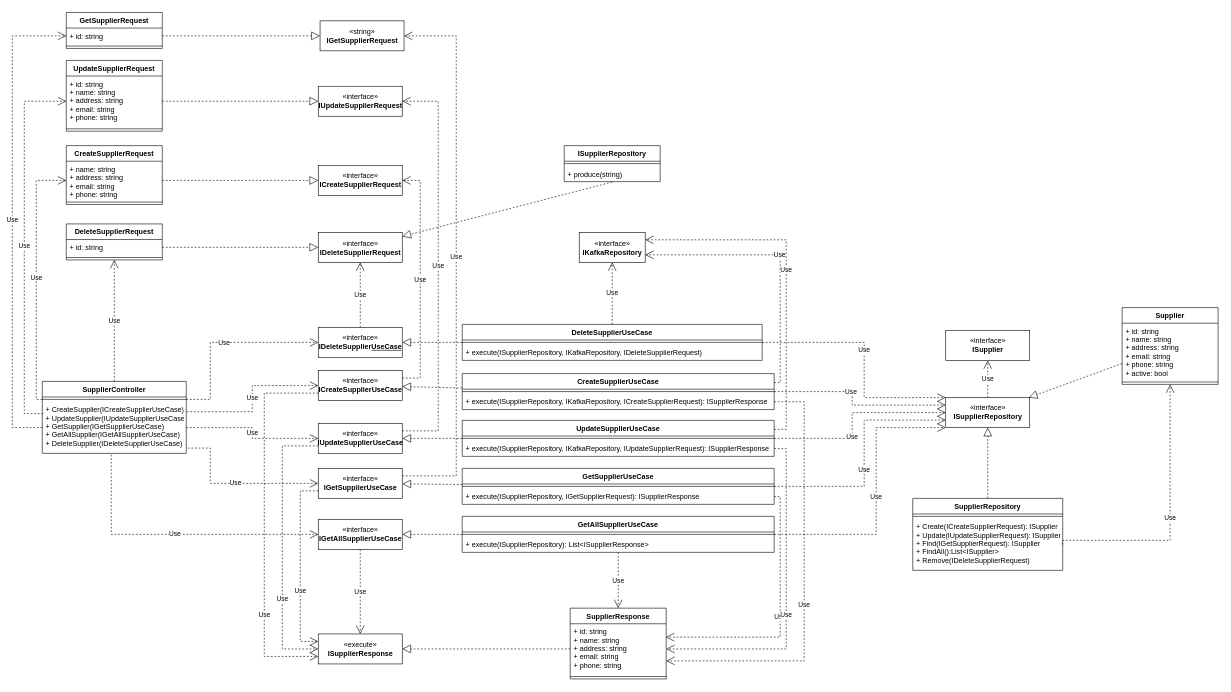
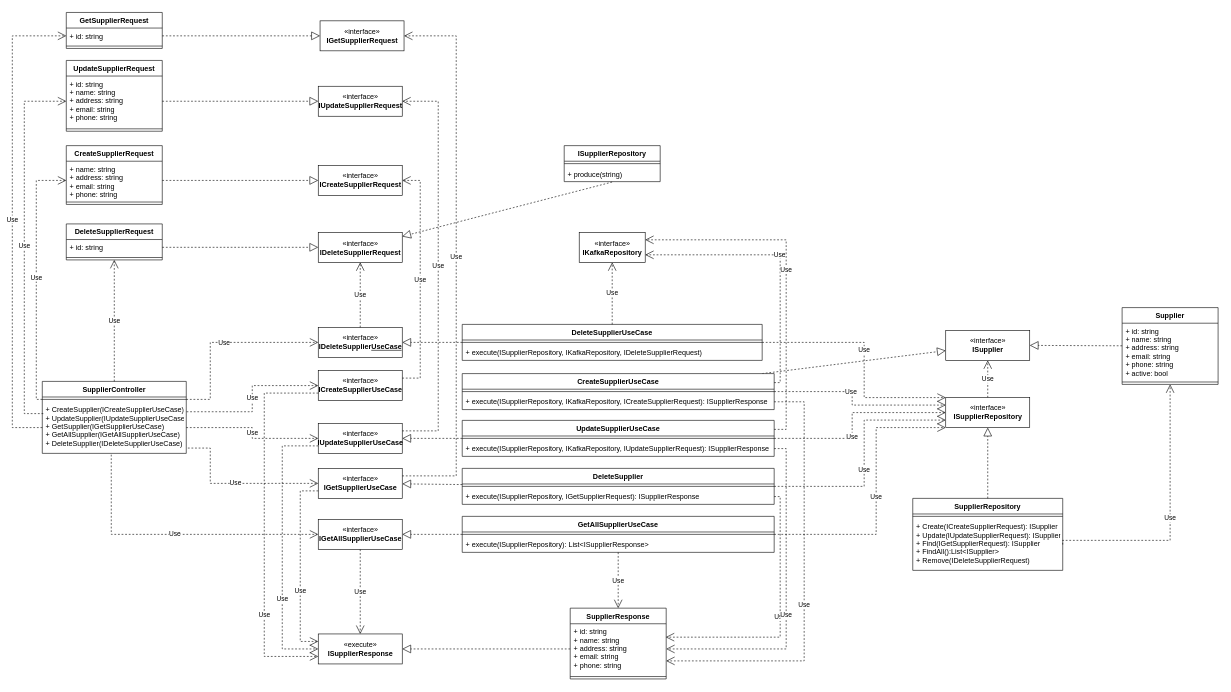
(362, 36) -> (362, 36)
(1079, 379) -> (1079, 346)
(435, 387) -> (852, 362)
(618, 476) -> (618, 476)
